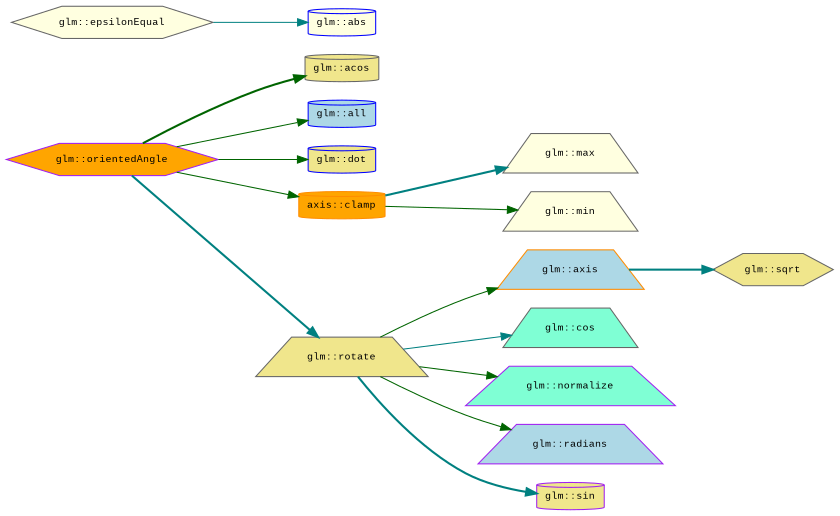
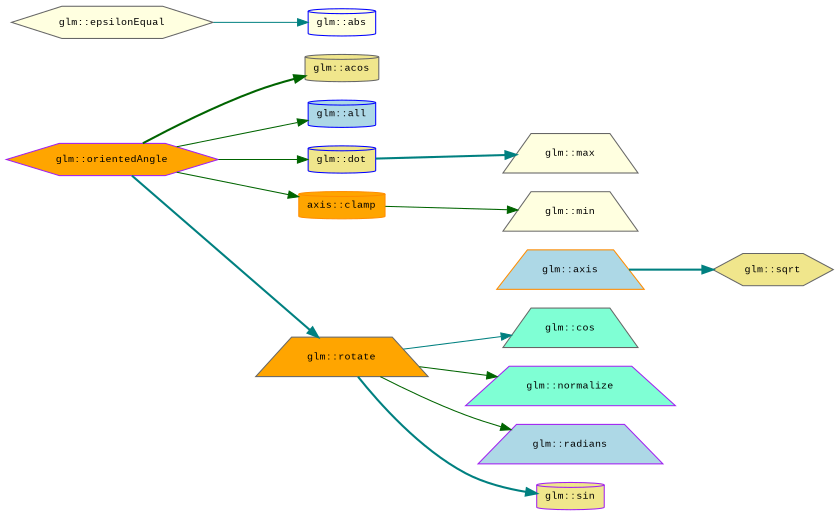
(441, 183) -> (441, 157)
(433, 312) -> none
(342, 357) -> (342, 357)
